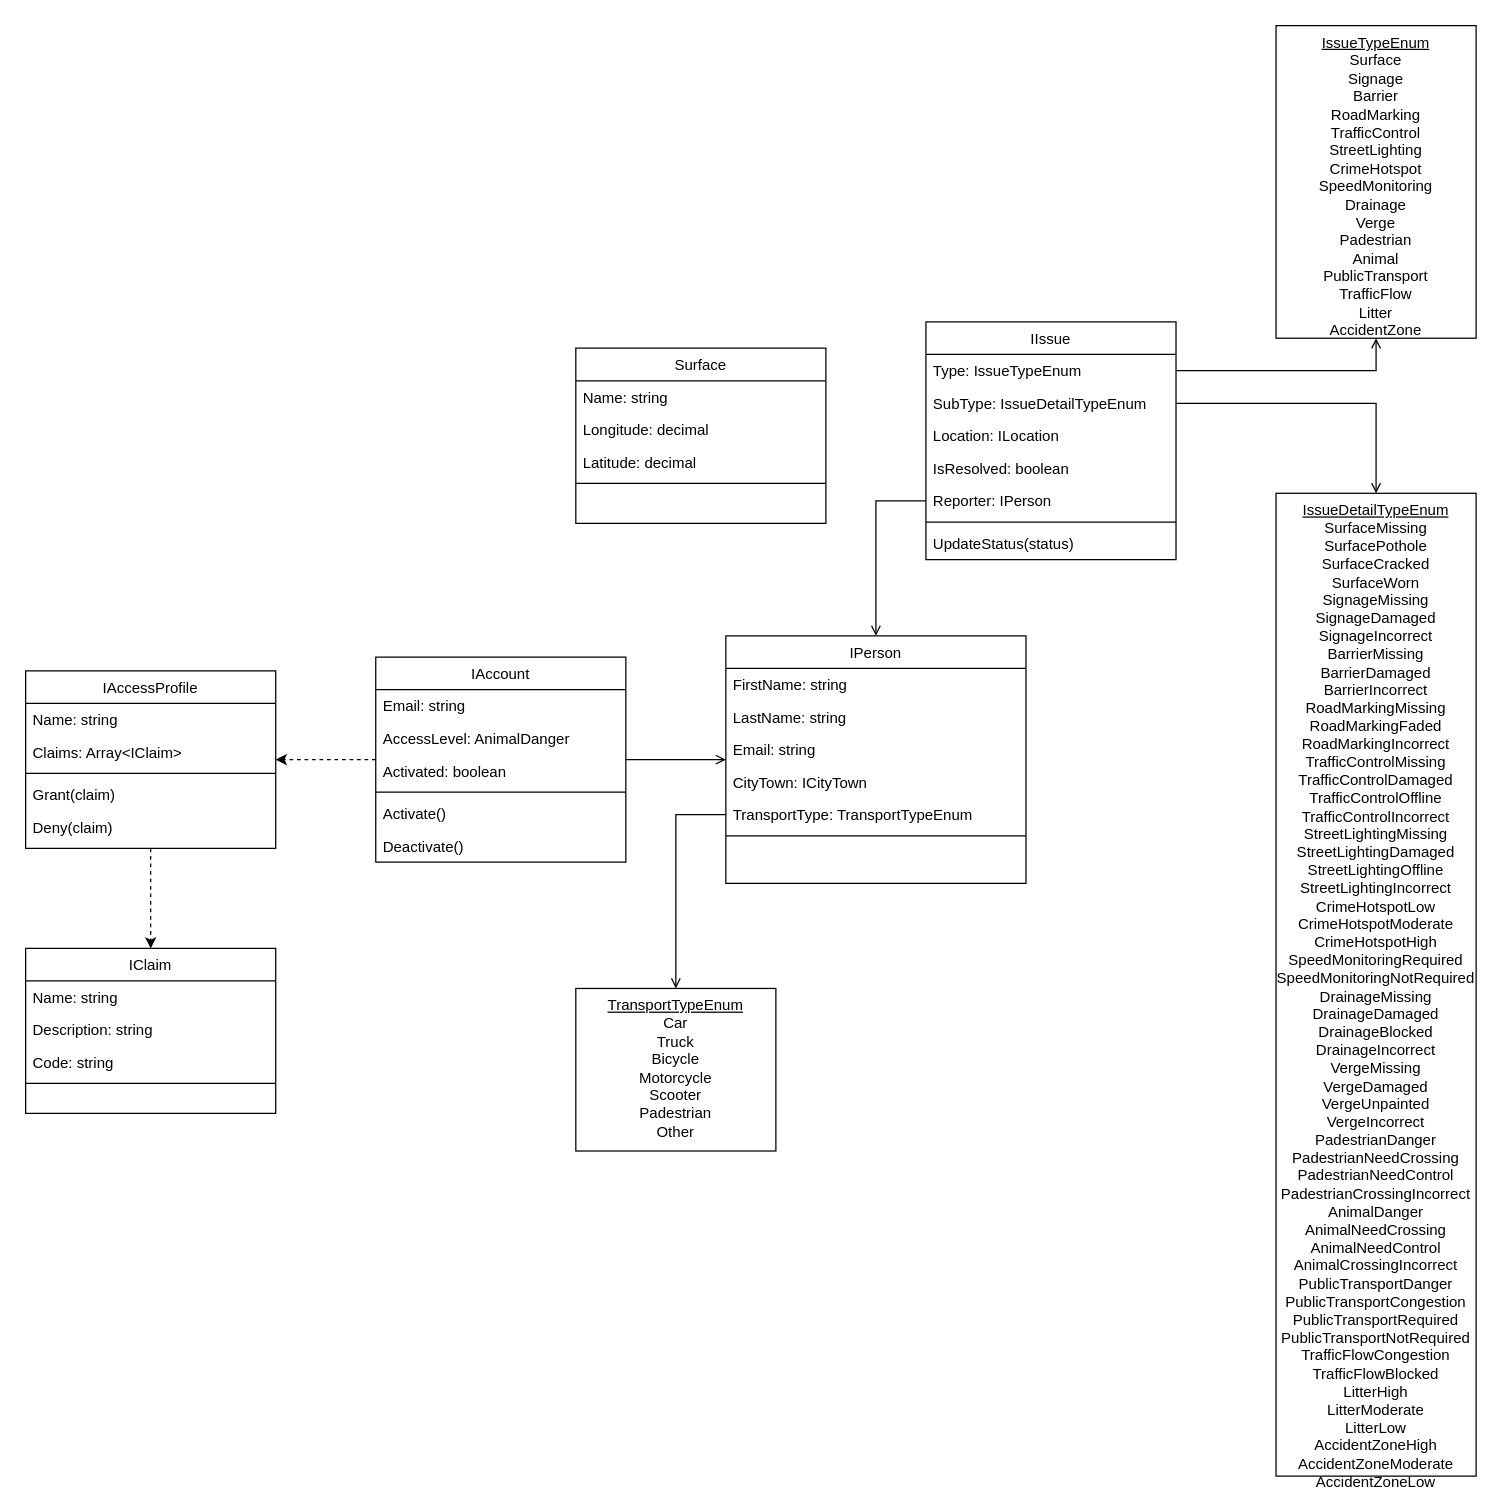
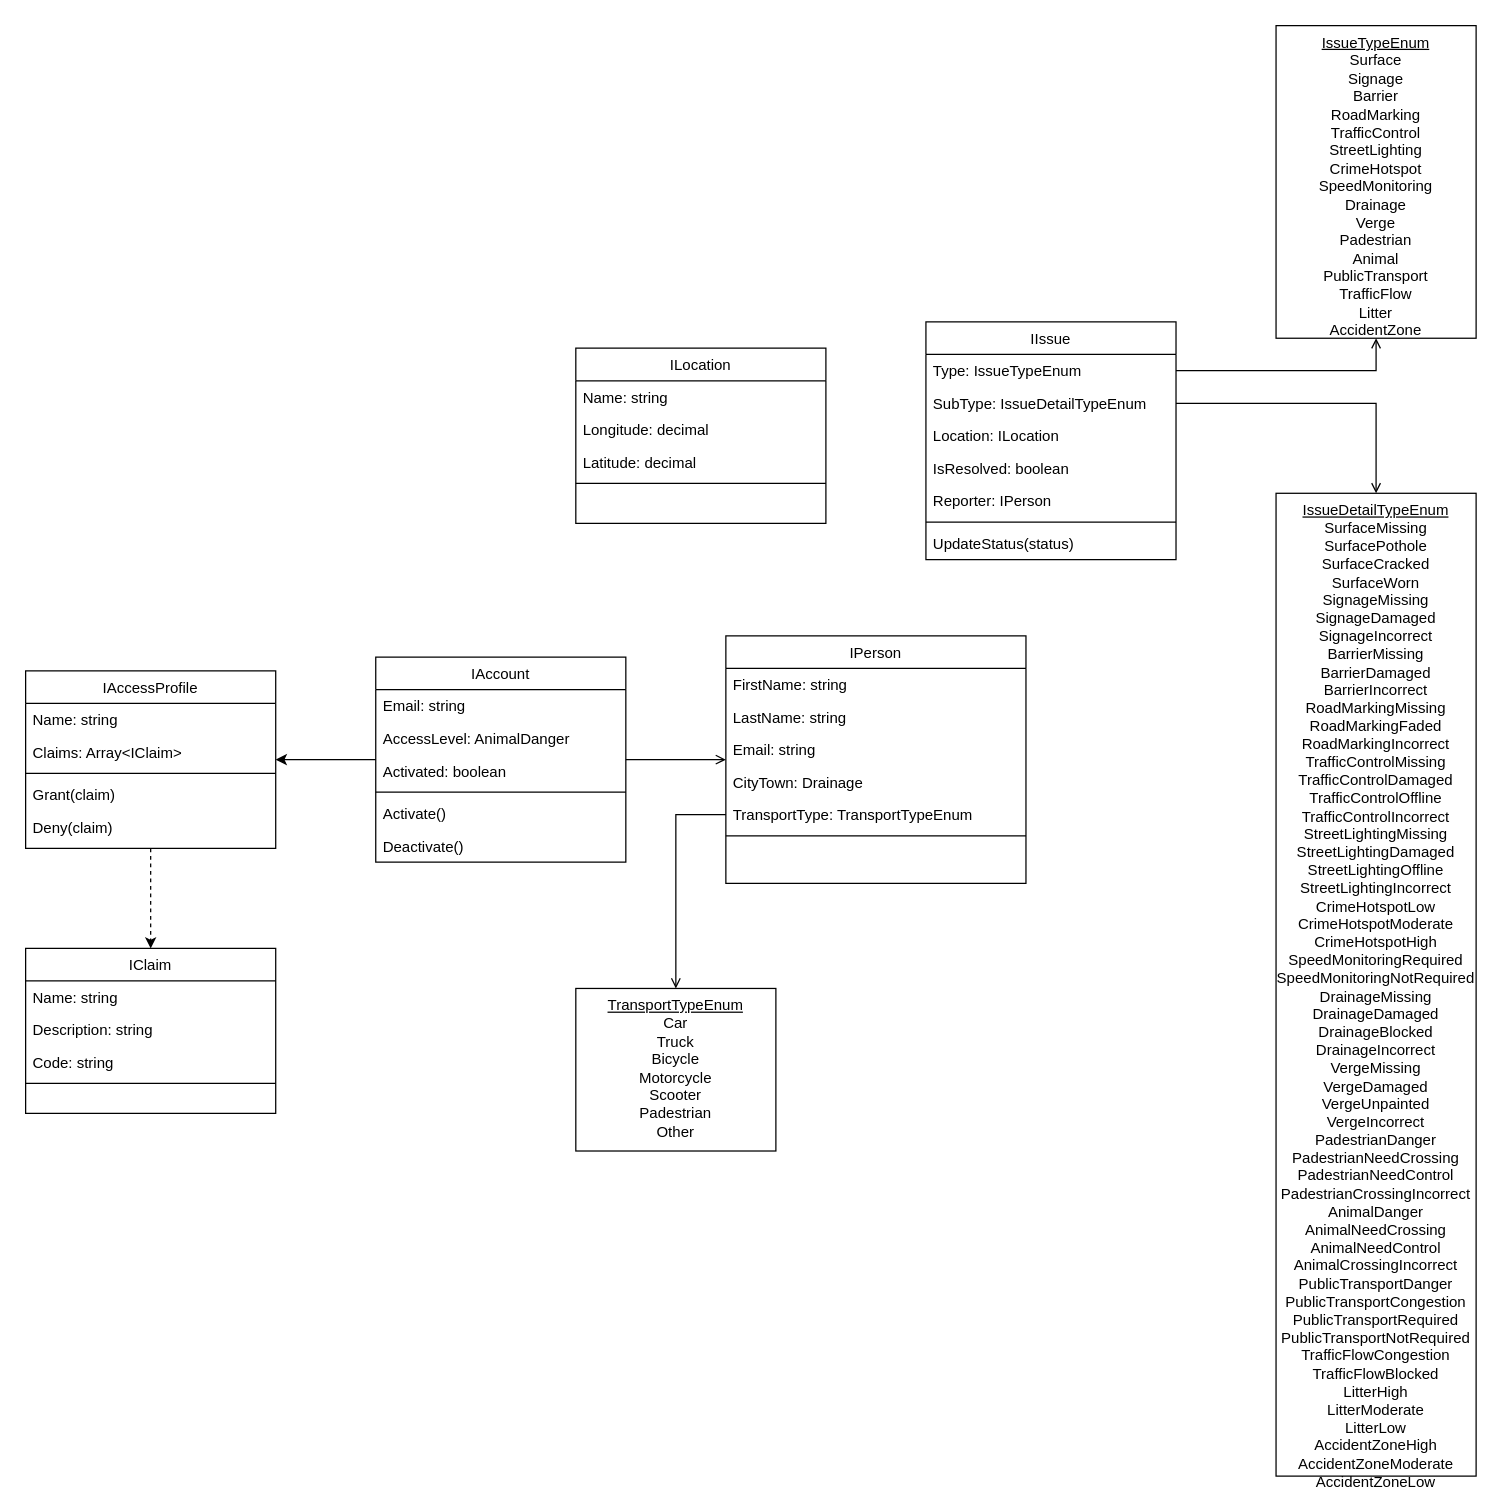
(700, 365) -> (700, 365)
(876, 543) -> none
(329, 759) -> (329, 759)
(805, 783) -> (800, 783)
